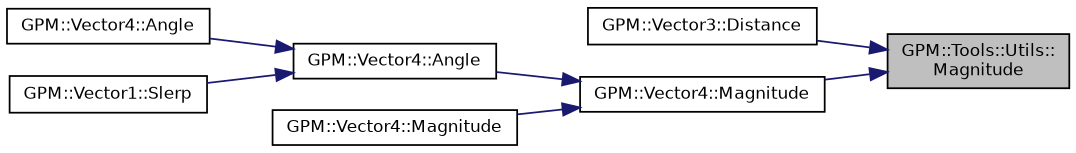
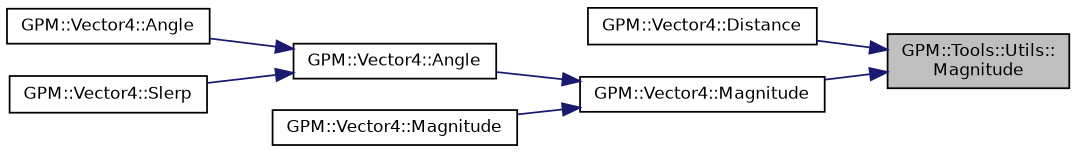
(702, 26) -> (702, 26)
(108, 94) -> (108, 94)
